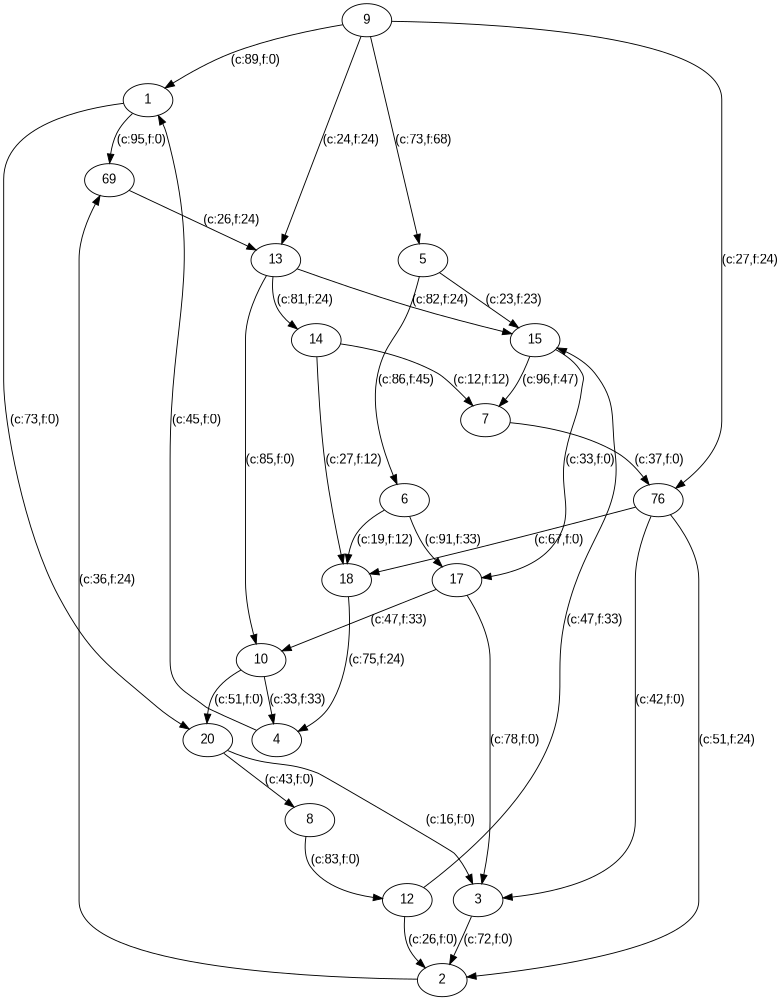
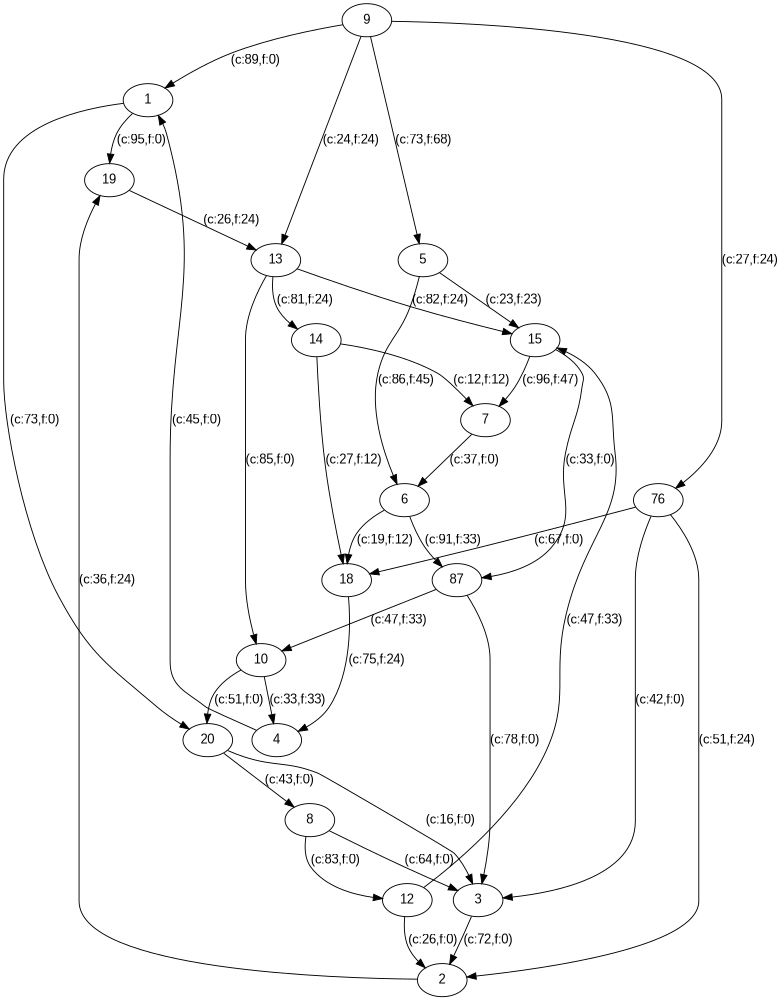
(109, 180) -> (109, 180)
(582, 437) -> (448, 457)
(457, 580) -> (457, 580)
none -> (389, 860)
